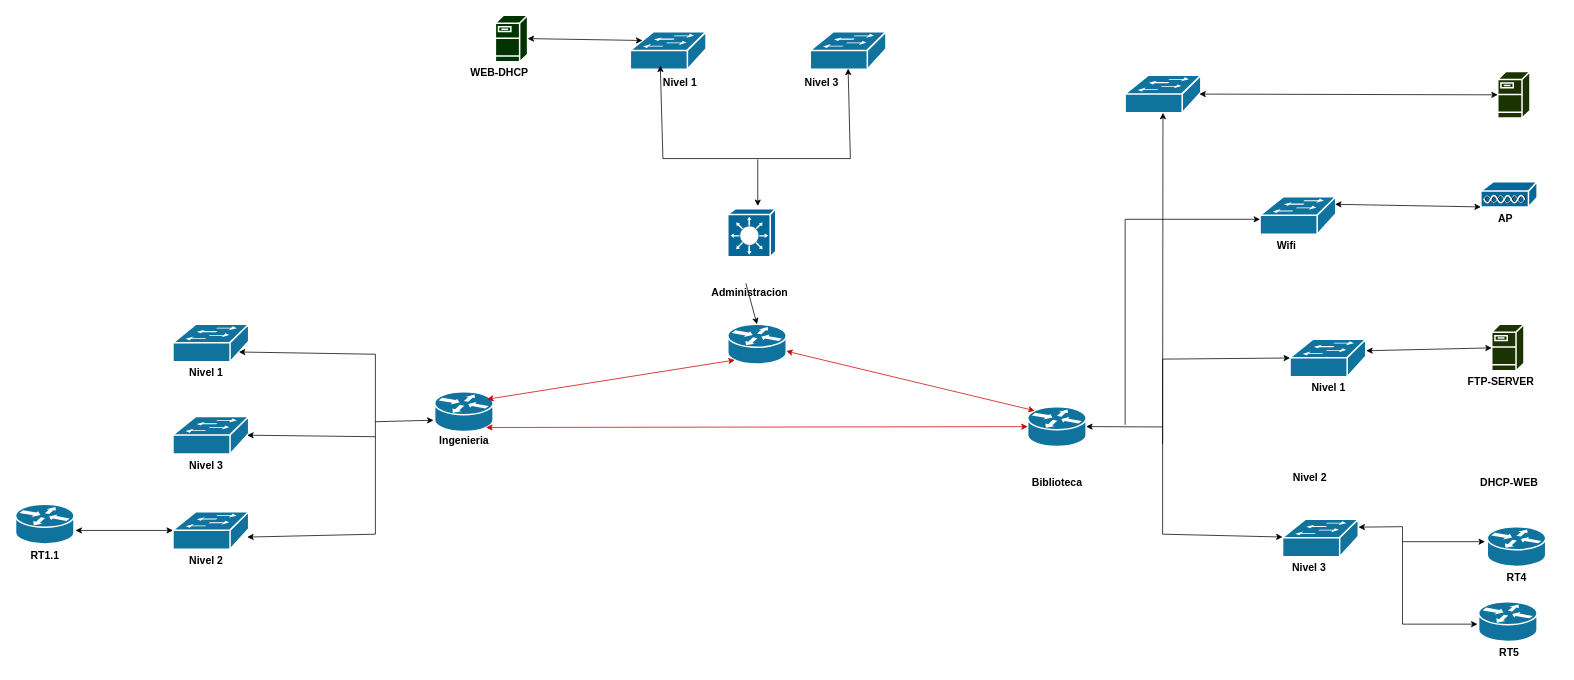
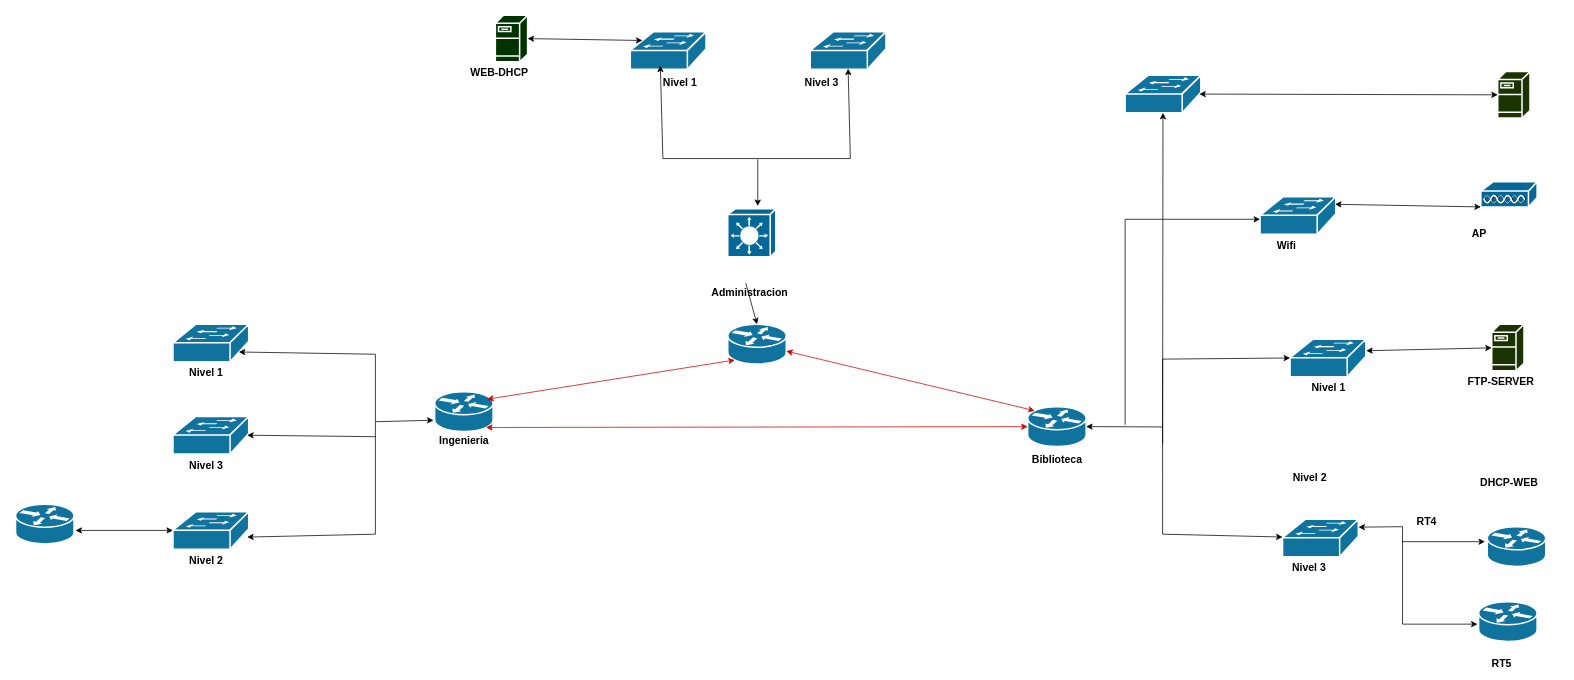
(1506, 219) -> (1479, 234)
(1057, 483) -> (1057, 460)
(45, 555) -> none
(1517, 578) -> (1427, 522)
(1509, 653) -> (1502, 664)
